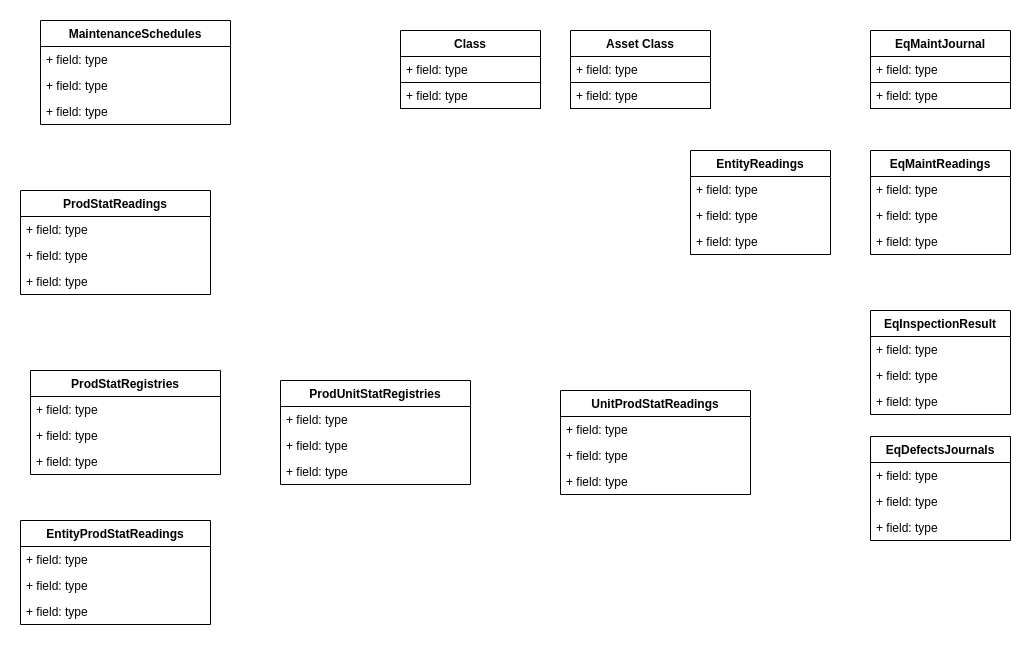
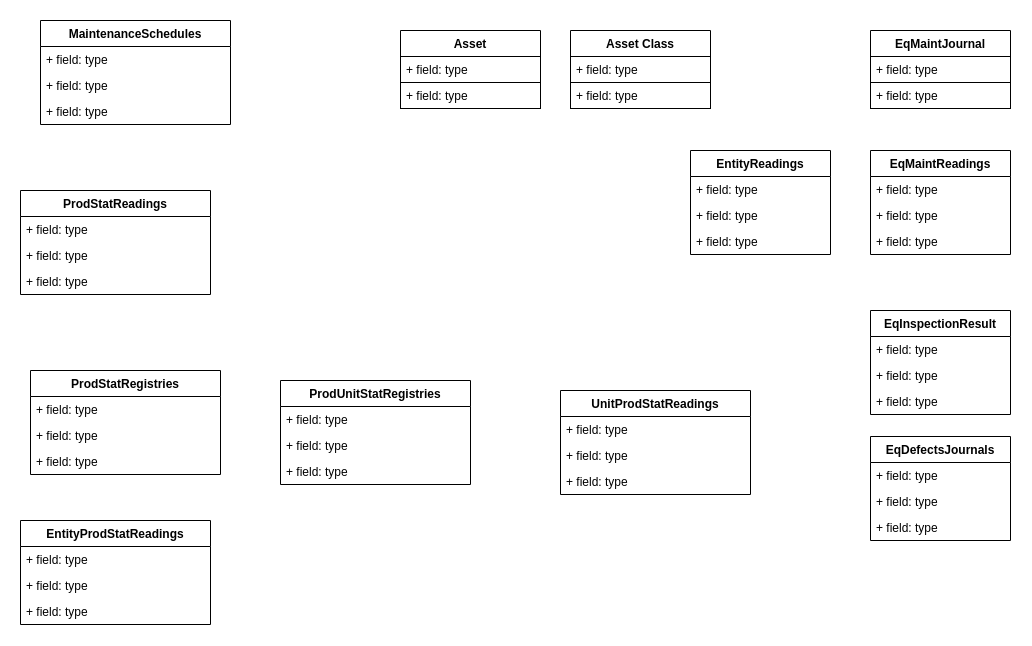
(470, 44) -> (470, 44)
